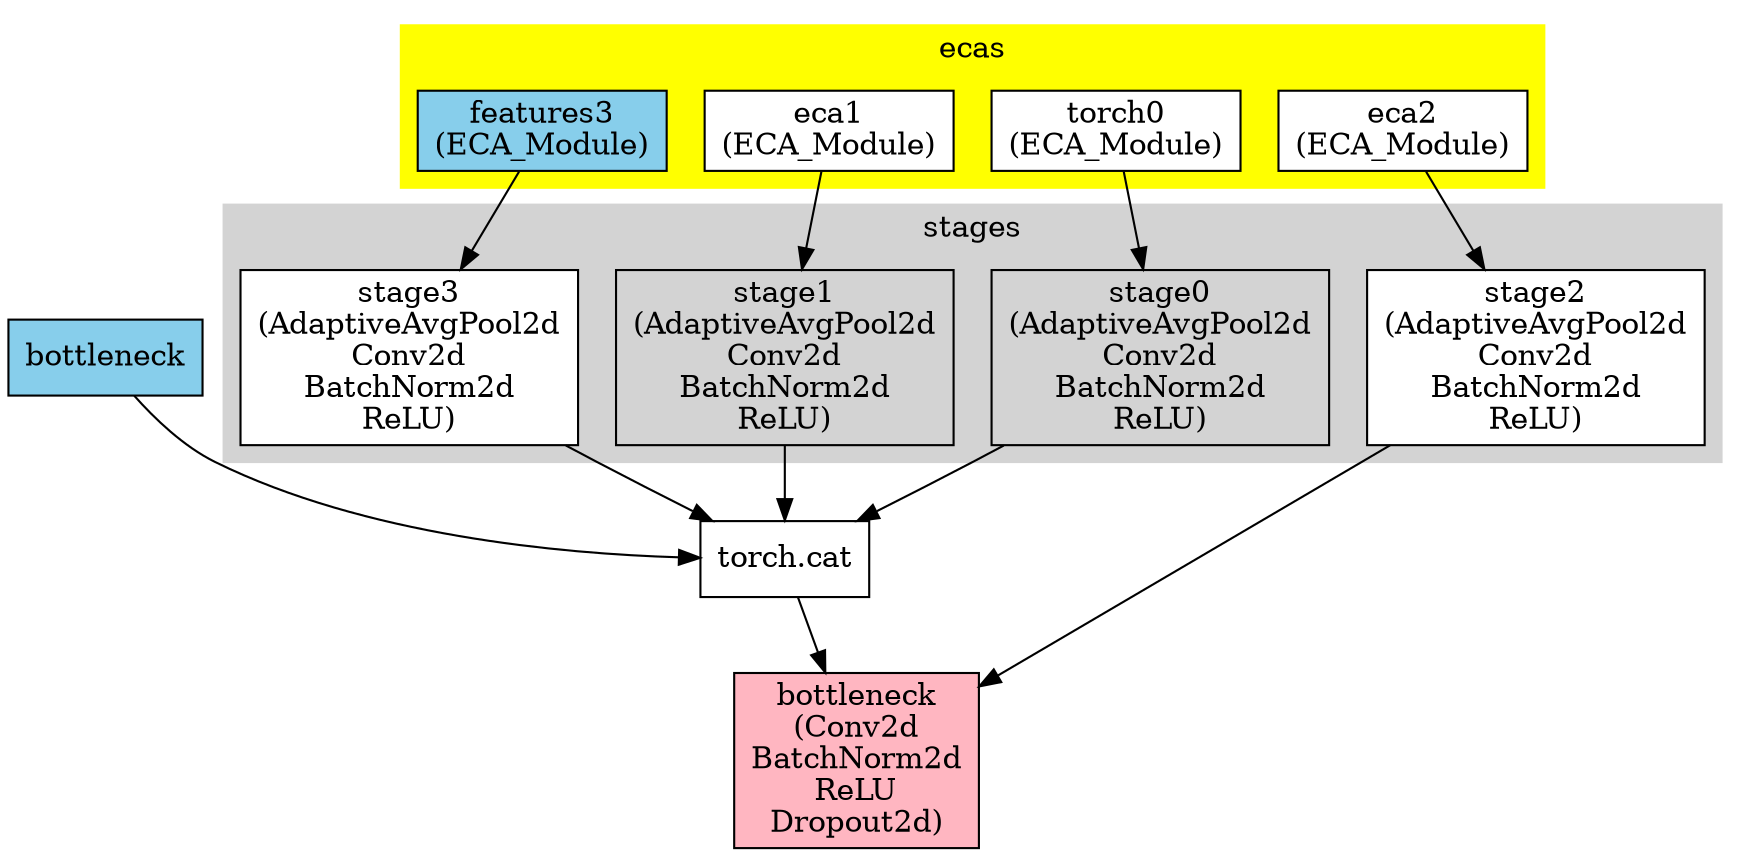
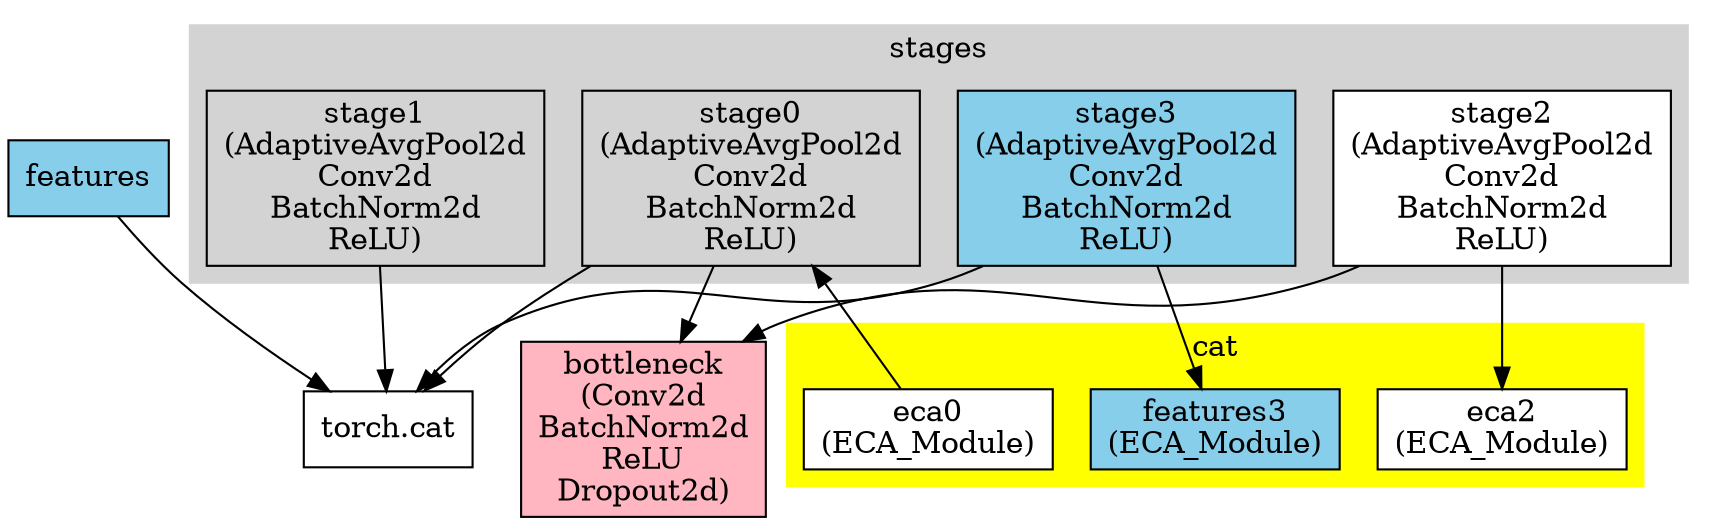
(973, 50) -> (1215, 348)
(829, 131) -> none
(1116, 131) -> (928, 429)
(491, 219) -> (1183, 338)
(1454, 219) -> (1502, 309)
(105, 358) -> (89, 178)
(409, 358) -> (1127, 178)
(808, 625) -> (696, 306)
